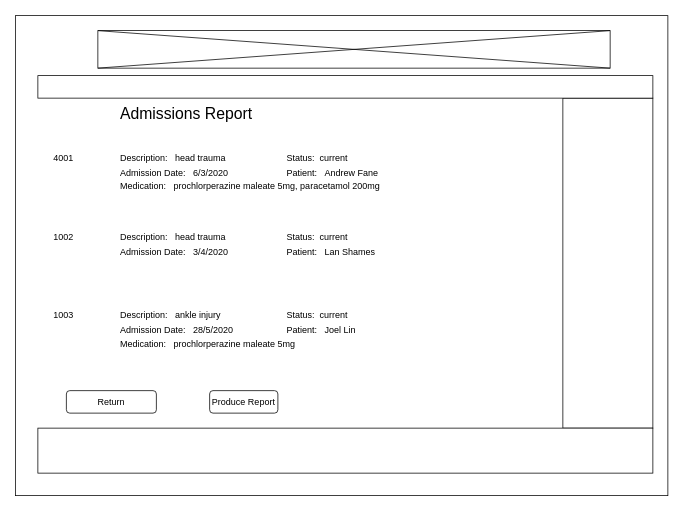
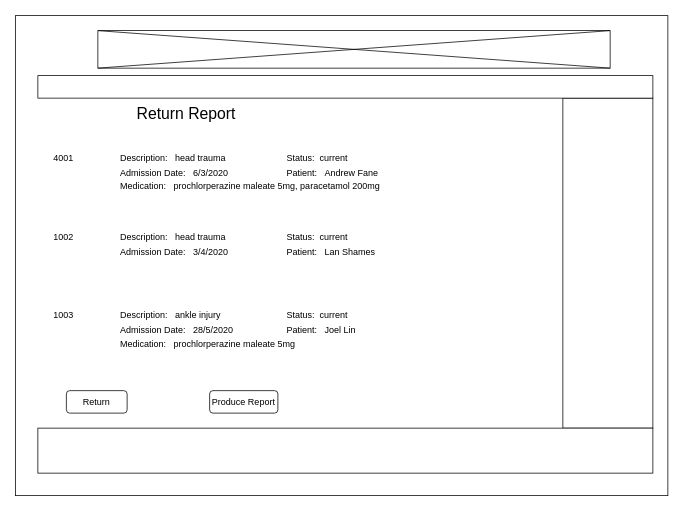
(186, 113) -> (186, 113)
(111, 402) -> (97, 402)
